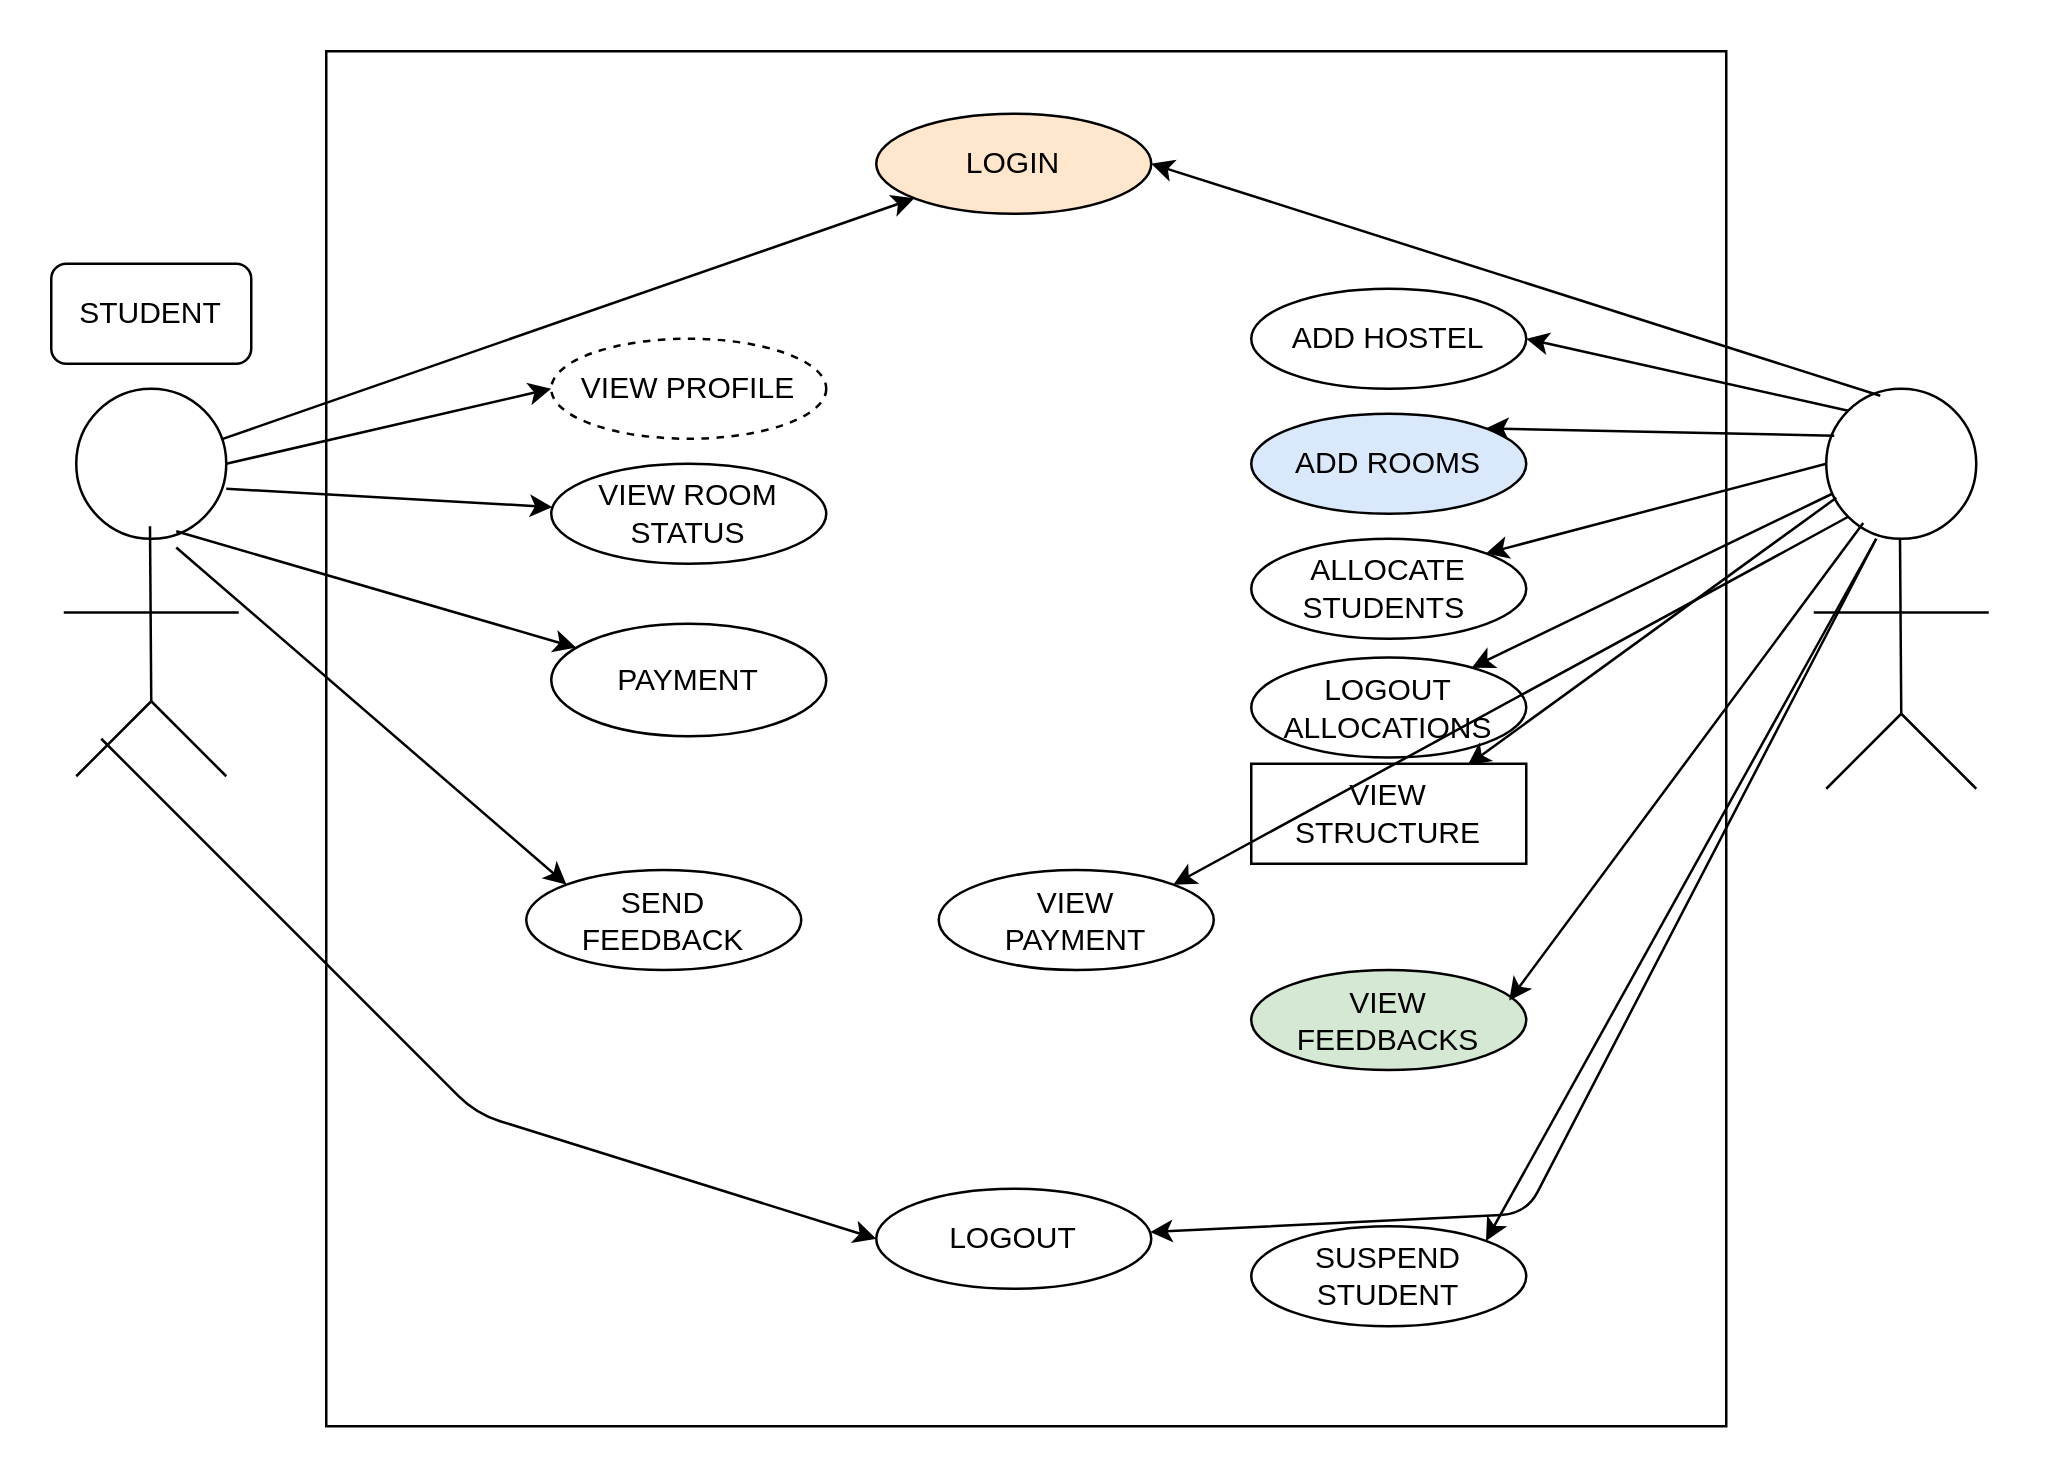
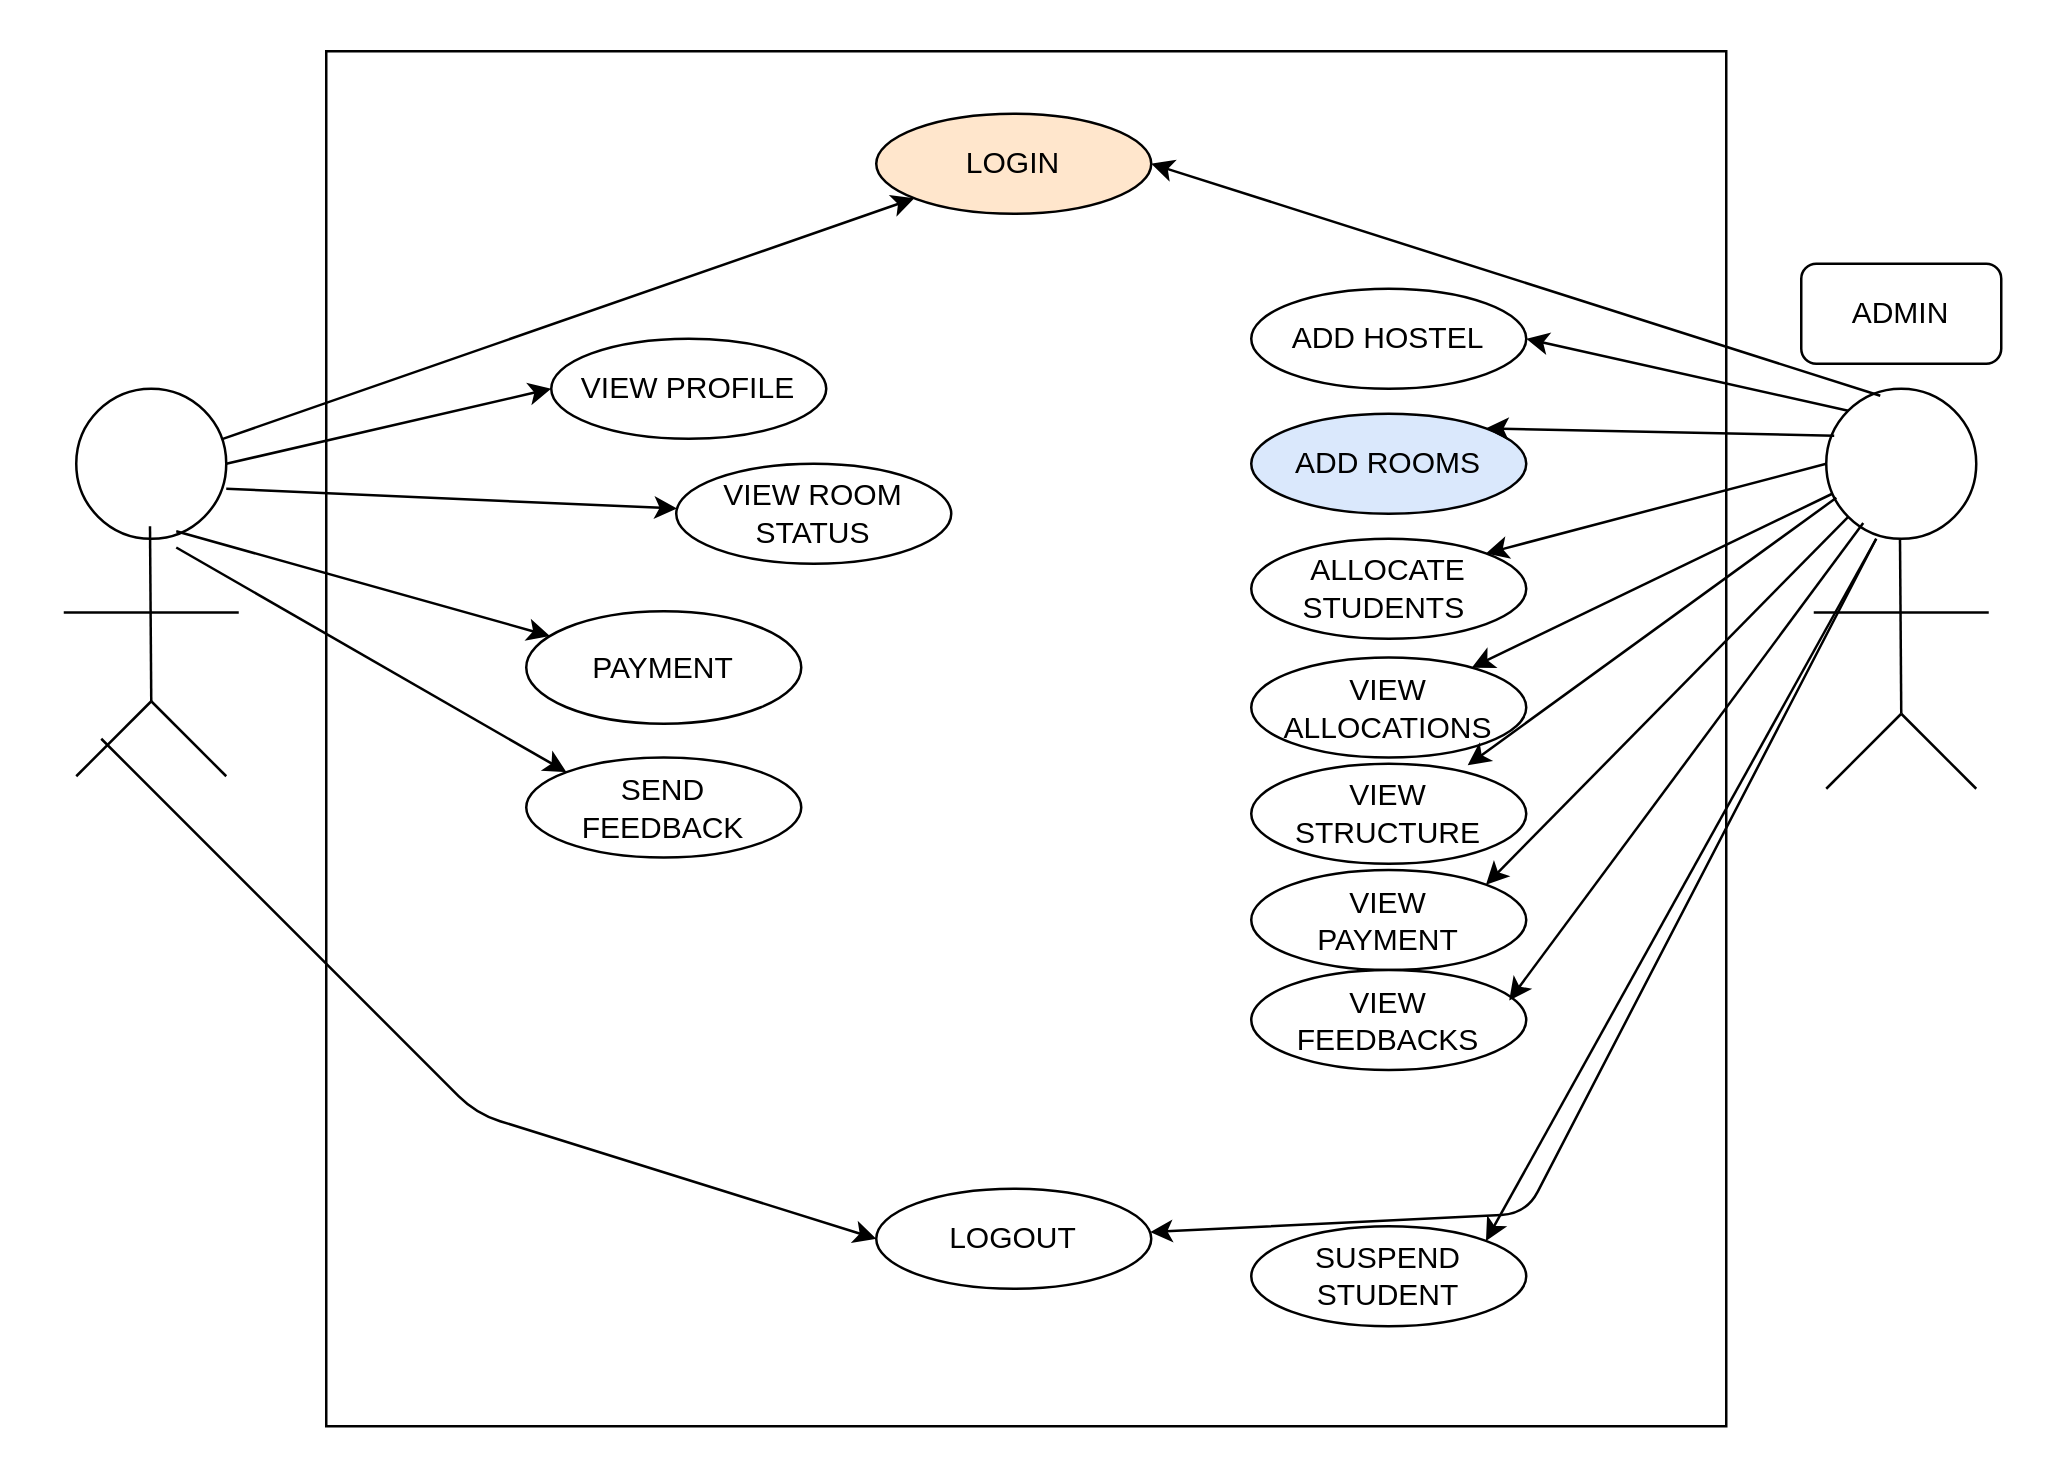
(151, 314) -> none
none -> (1901, 314)
(689, 389) -> (689, 389)
(689, 514) -> (814, 514)
(689, 680) -> (664, 668)
(1389, 709) -> (1389, 709)
(1389, 814) -> (1389, 814)
(664, 920) -> (664, 808)
(1076, 920) -> (1389, 920)
(1389, 1020) -> (1389, 1020)
